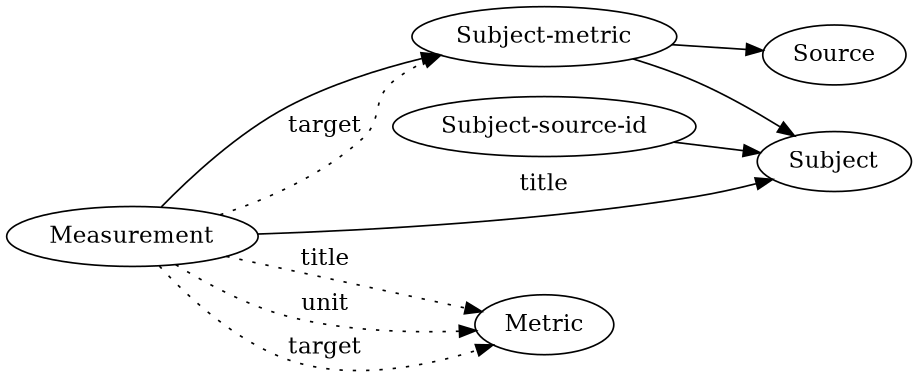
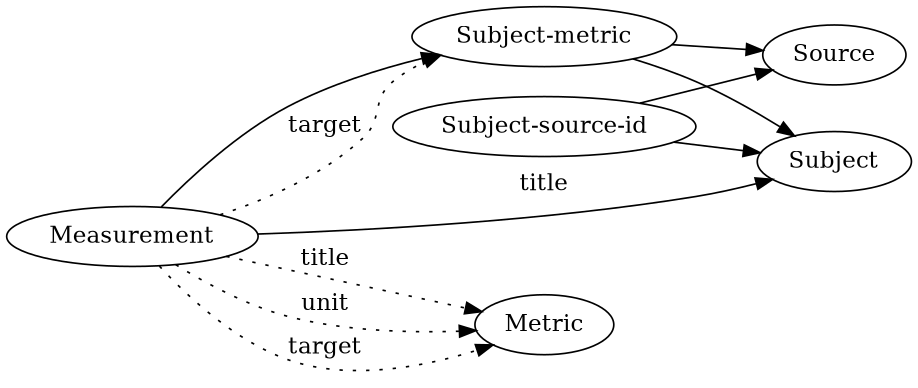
none -> (689, 91)
